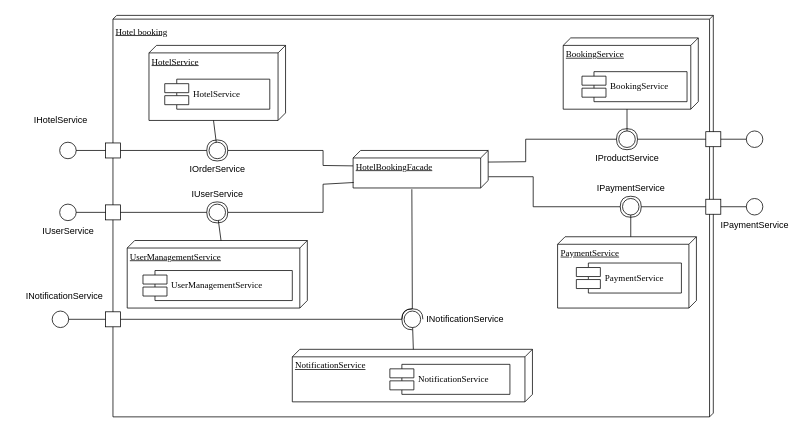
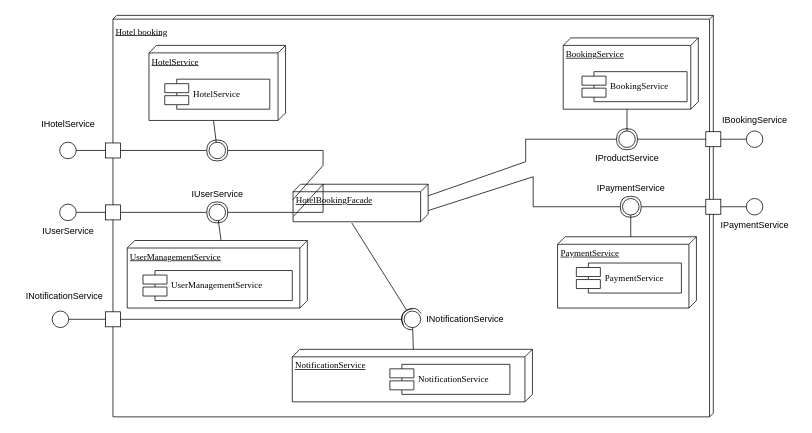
(60, 120) -> (68, 124)
none -> (754, 120)
(217, 169) -> none
(420, 169) -> (360, 203)
